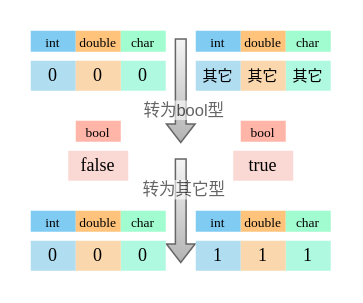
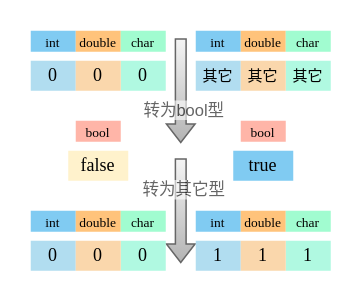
(98, 166) -> (98, 166)
(263, 166) -> (263, 166)
